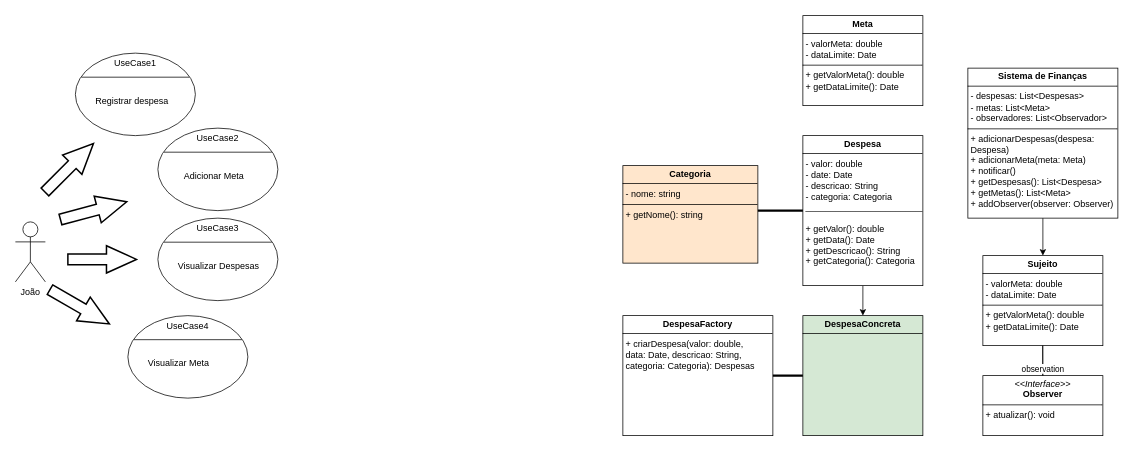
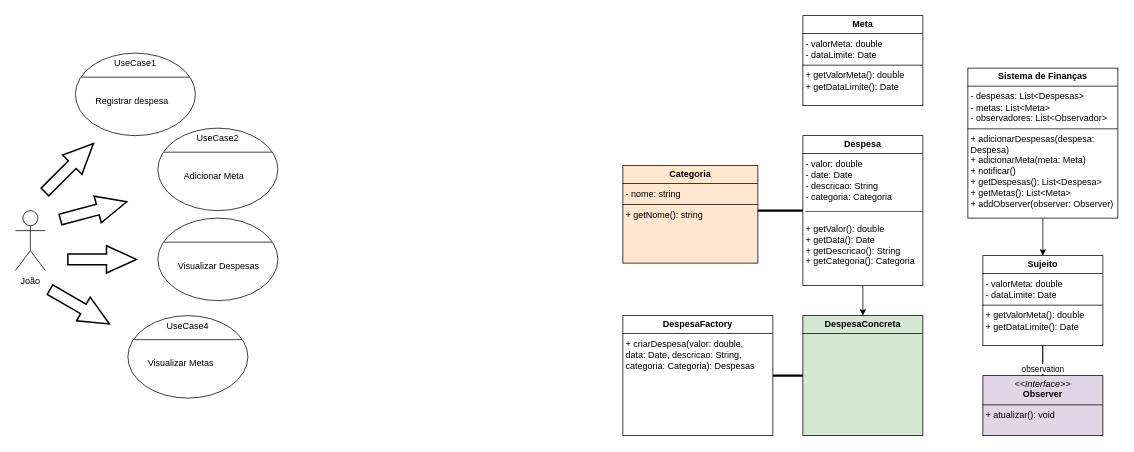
(218, 228) -> none
(30, 252) -> (30, 240)
(181, 363) -> (184, 363)
(1043, 405) -> (1043, 405)
